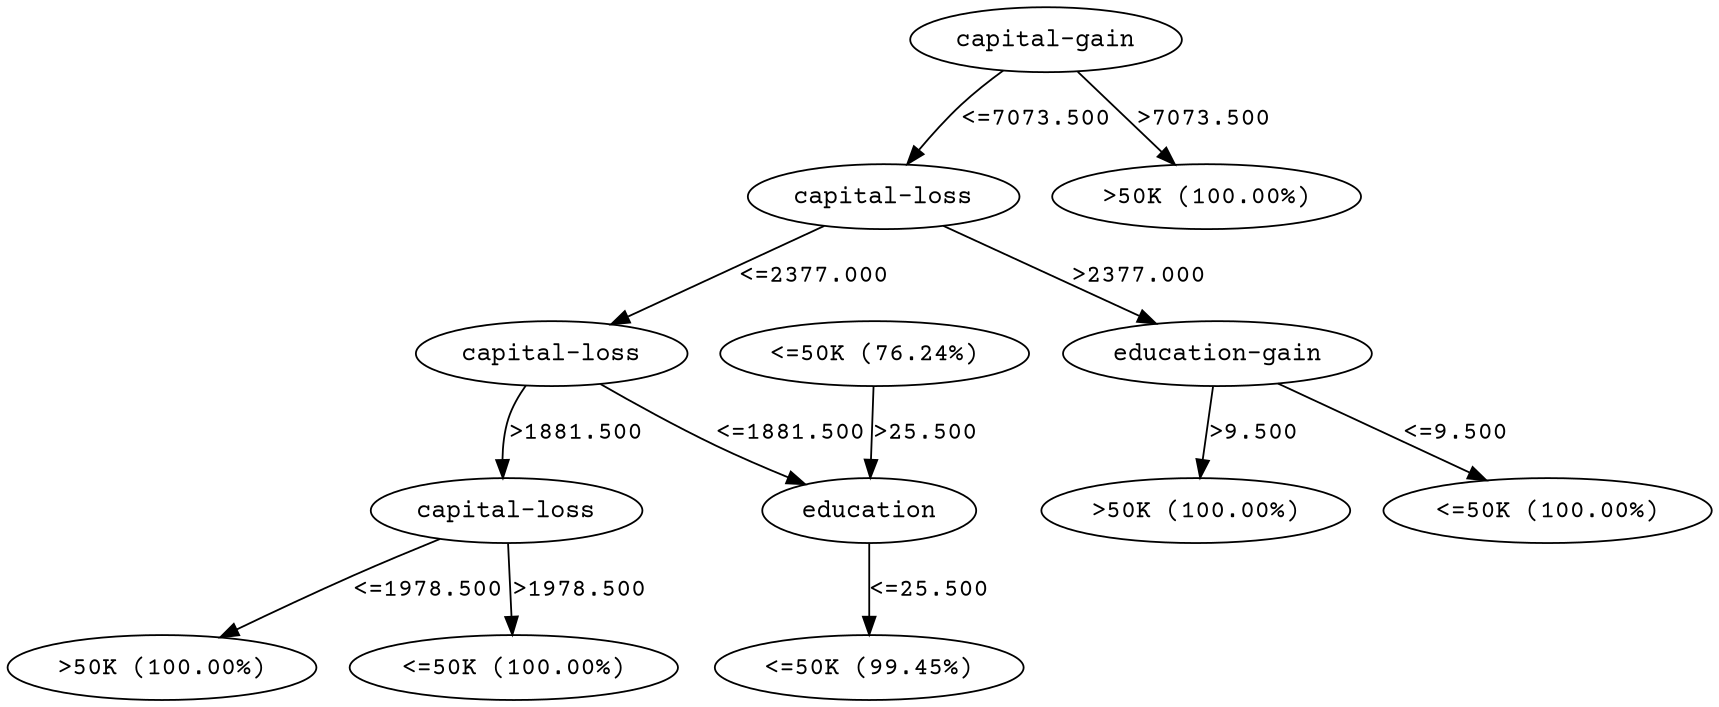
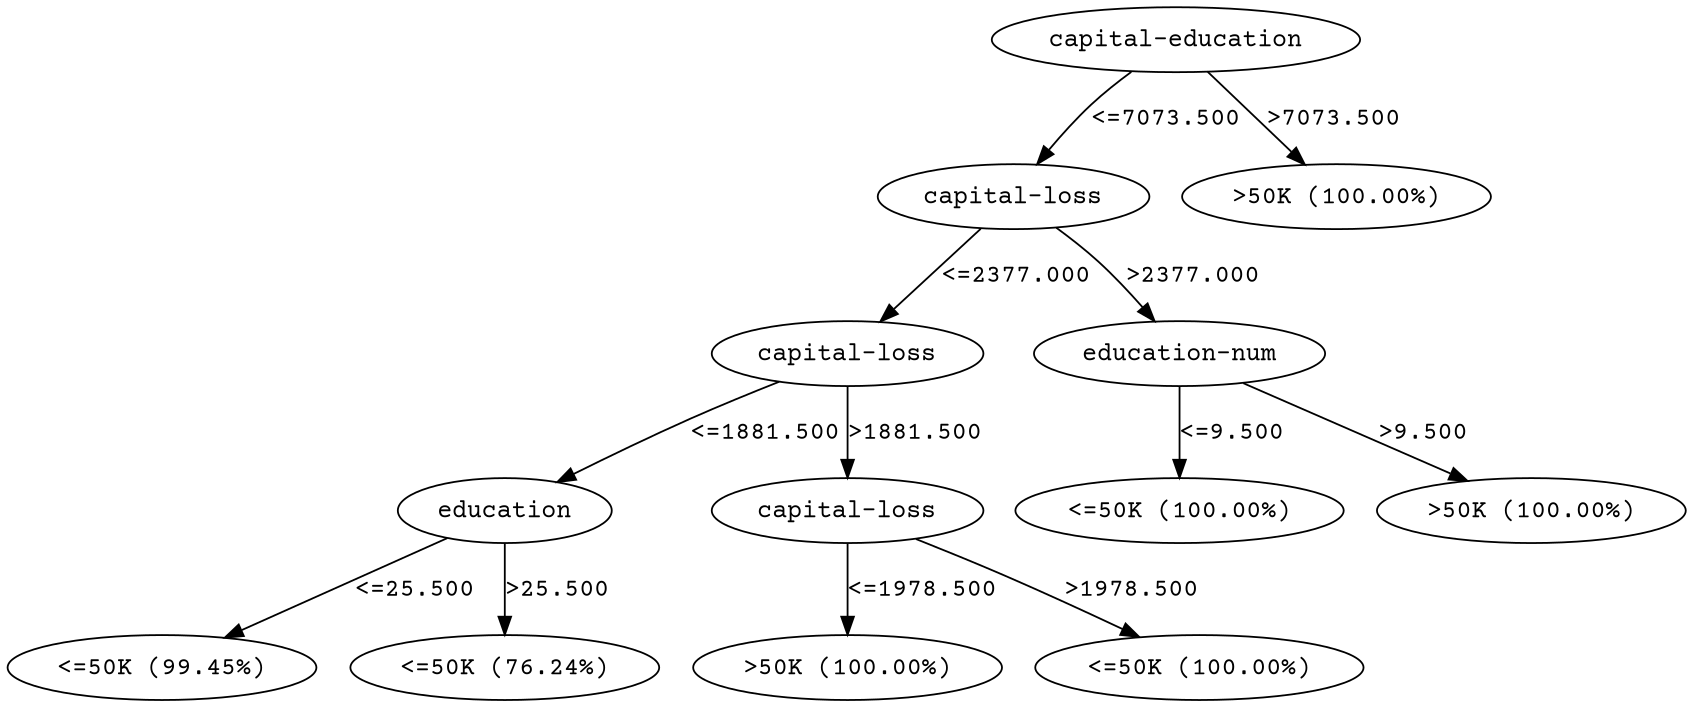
(1046, 40) -> (1176, 40)
(1217, 354) -> (1180, 354)
(872, 423) -> (505, 580)
